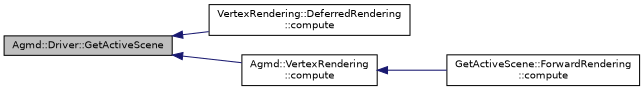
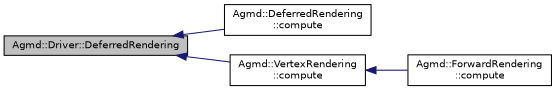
(310, 20) -> (298, 20)
(88, 46) -> (96, 46)
(543, 70) -> (480, 70)
